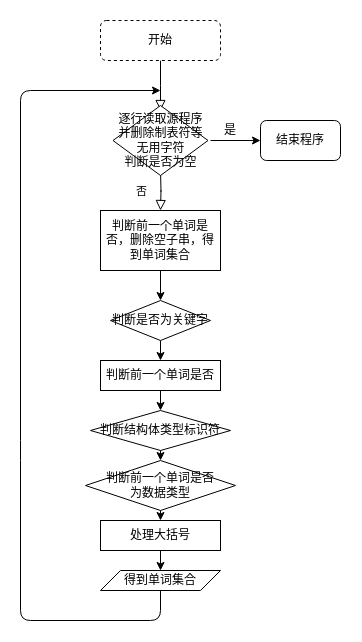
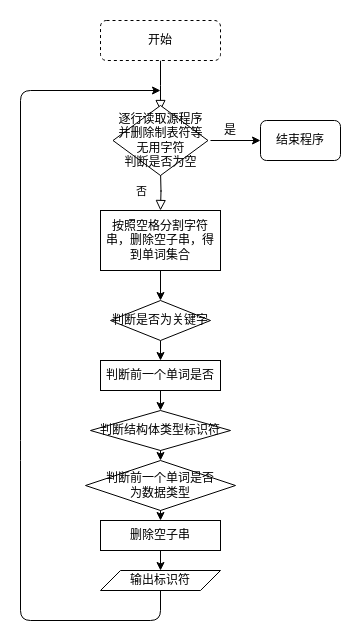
(161, 241) -> (161, 241)
(161, 536) -> (161, 536)
(161, 581) -> (161, 581)
